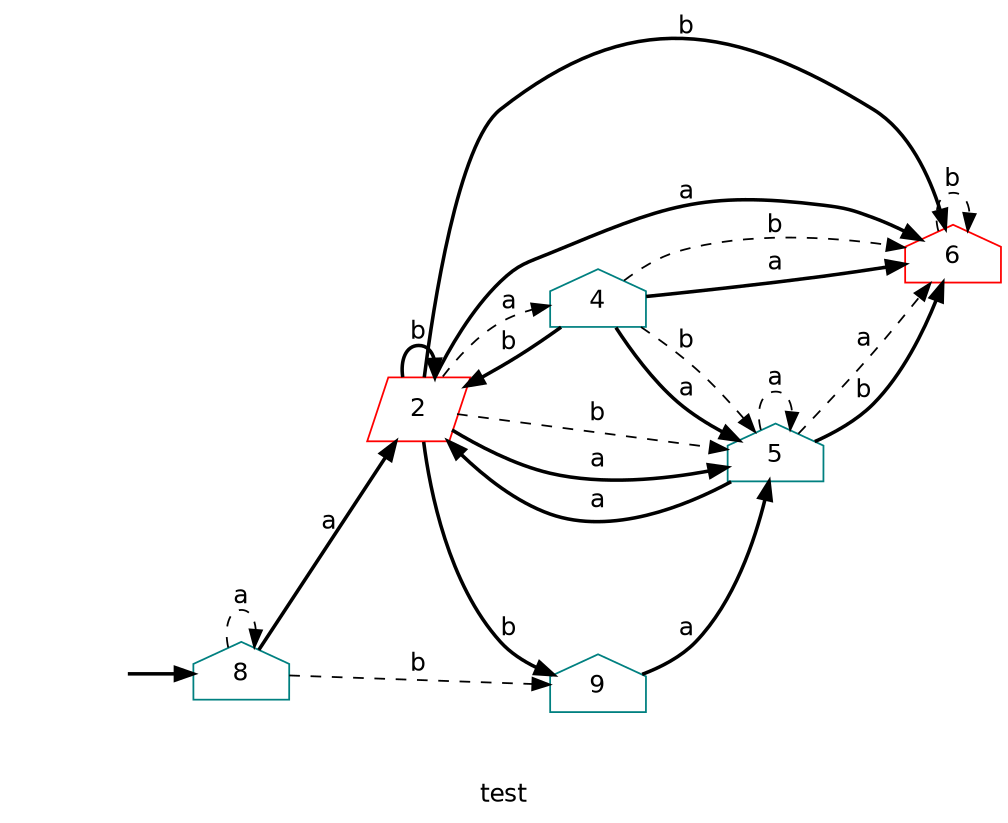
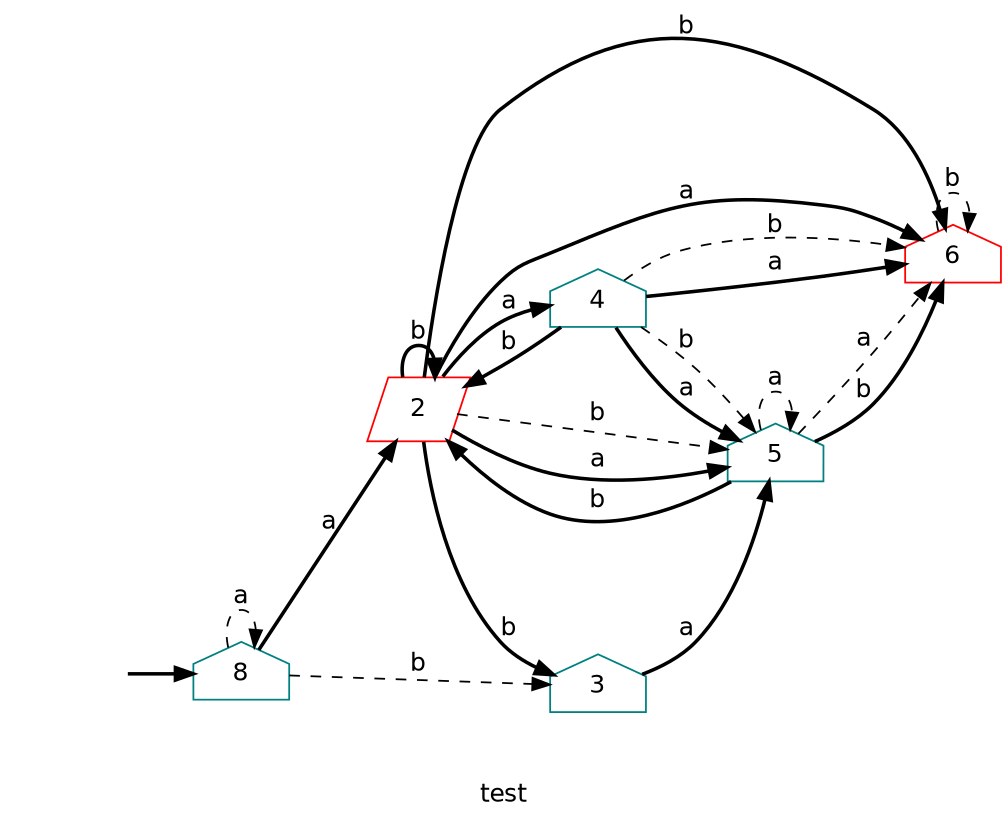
(482, 335) -> (482, 335)
(598, 501) -> (598, 501)
(598, 686) -> (598, 686)
